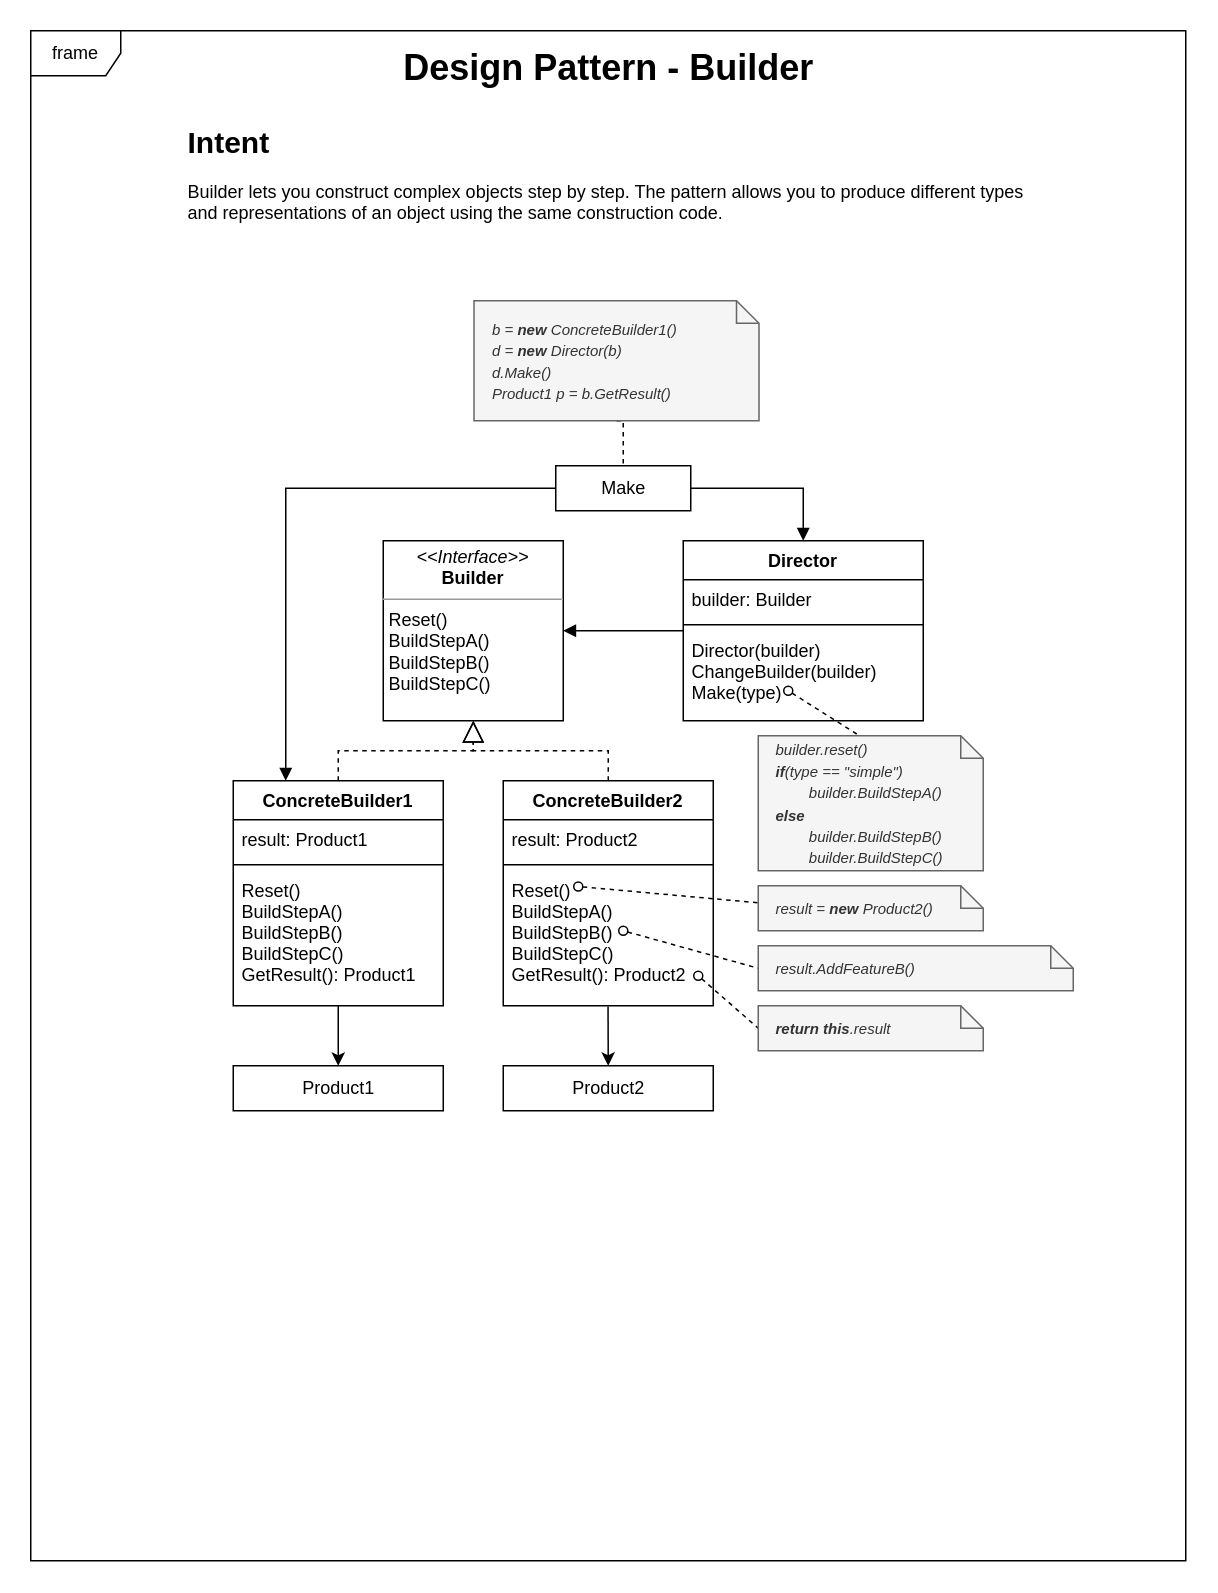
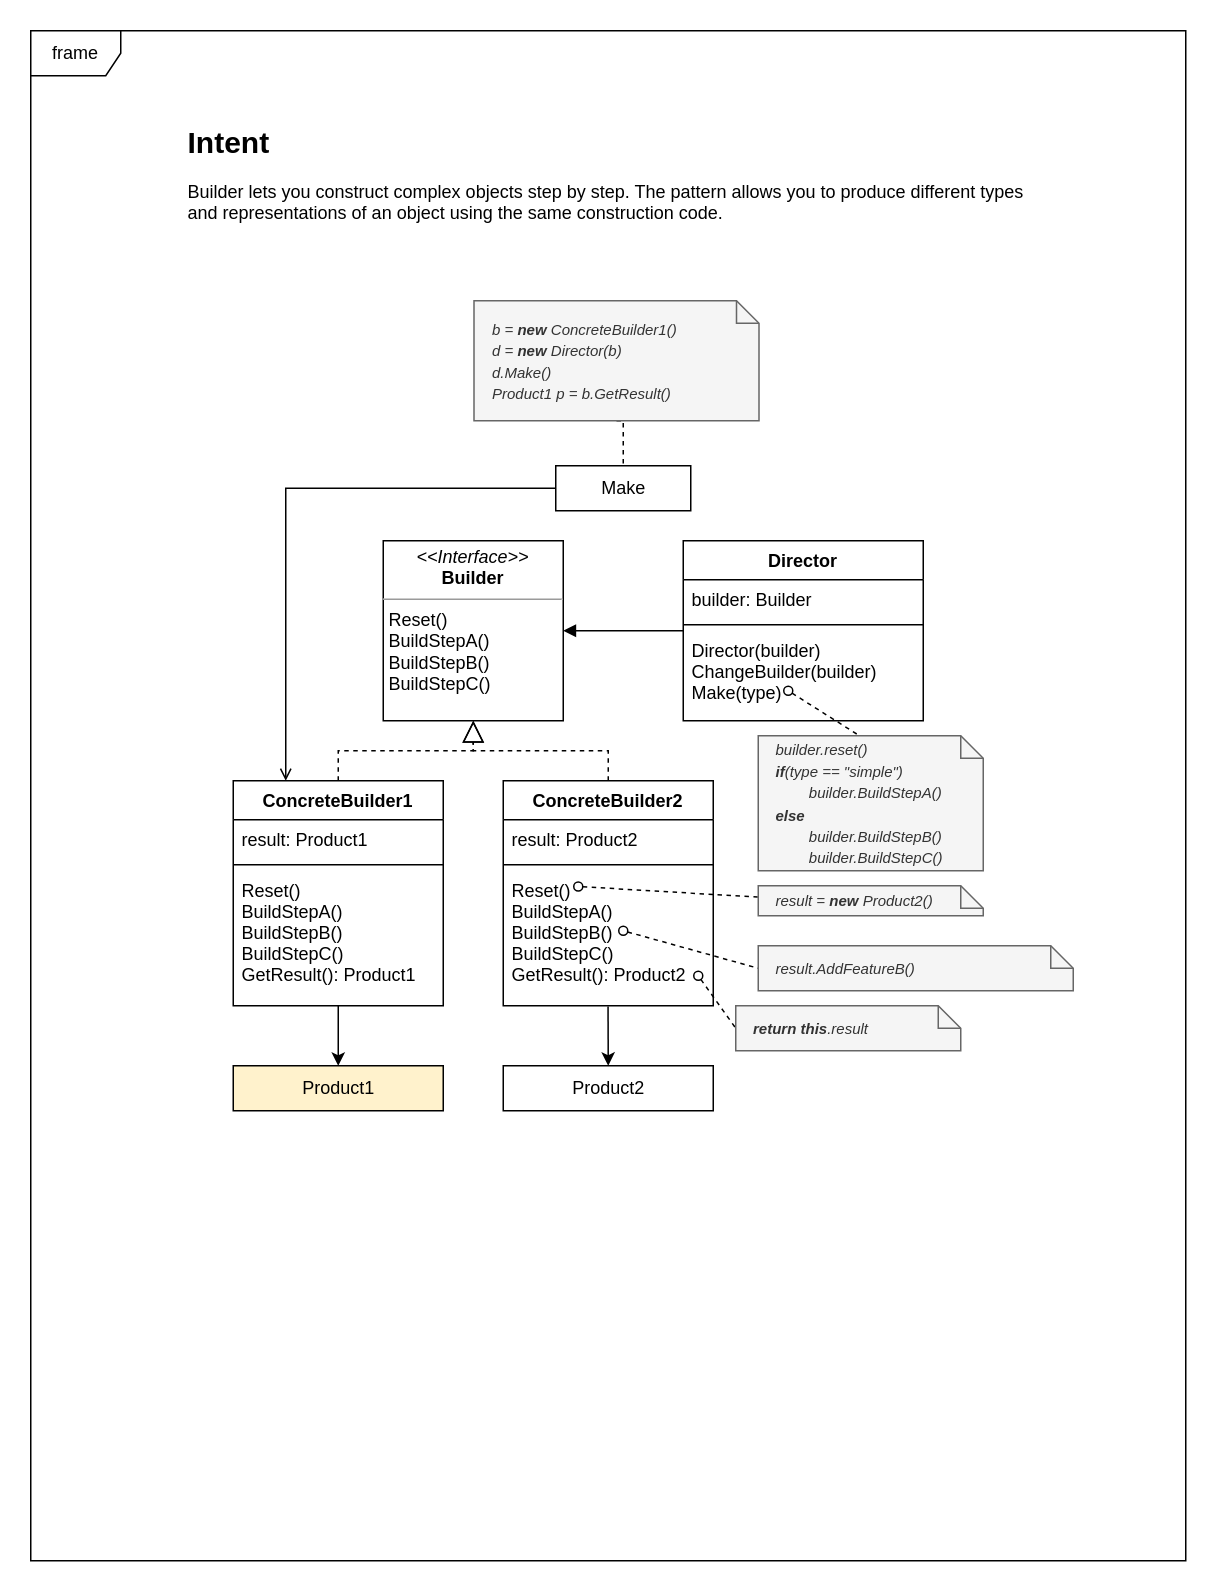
(608, 68) -> none
(767, 488) -> none
(286, 767) -> (286, 771)
(871, 908) -> (871, 901)
(871, 1028) -> (848, 1028)
(338, 1088) -> (338, 1088)
